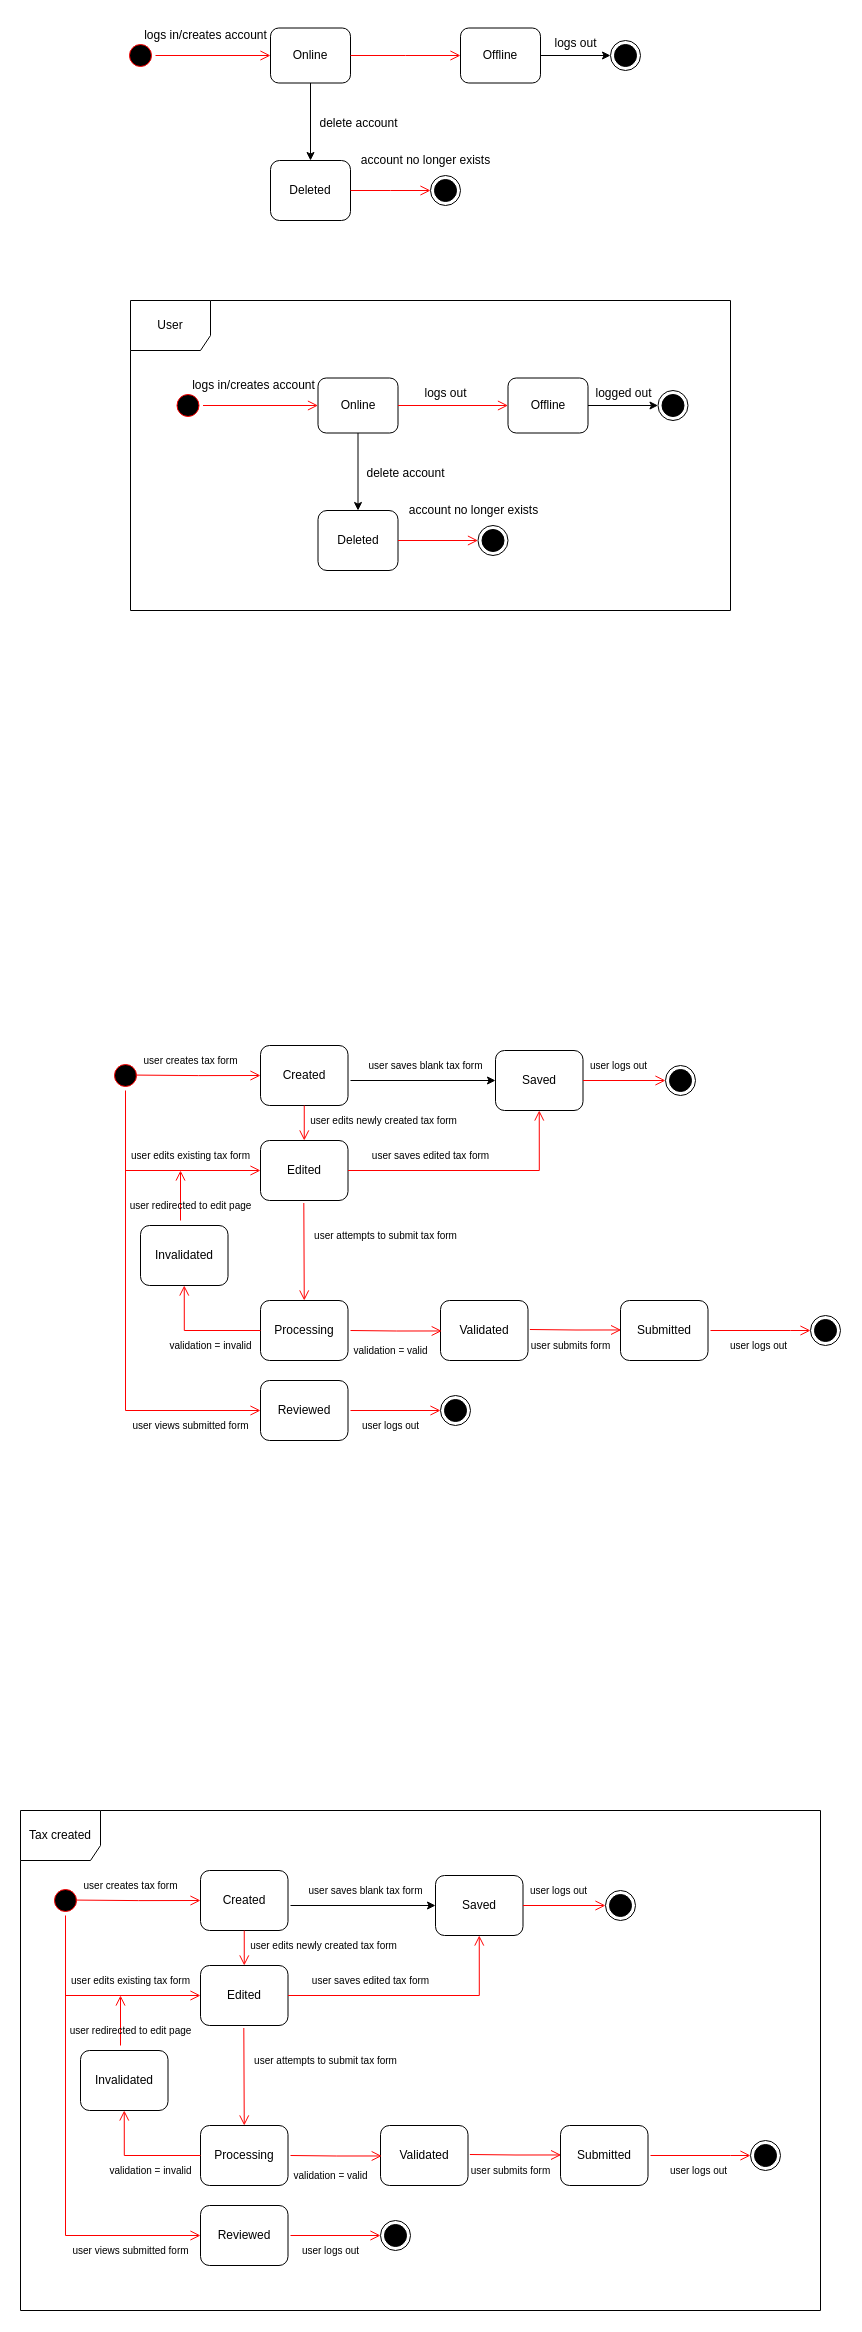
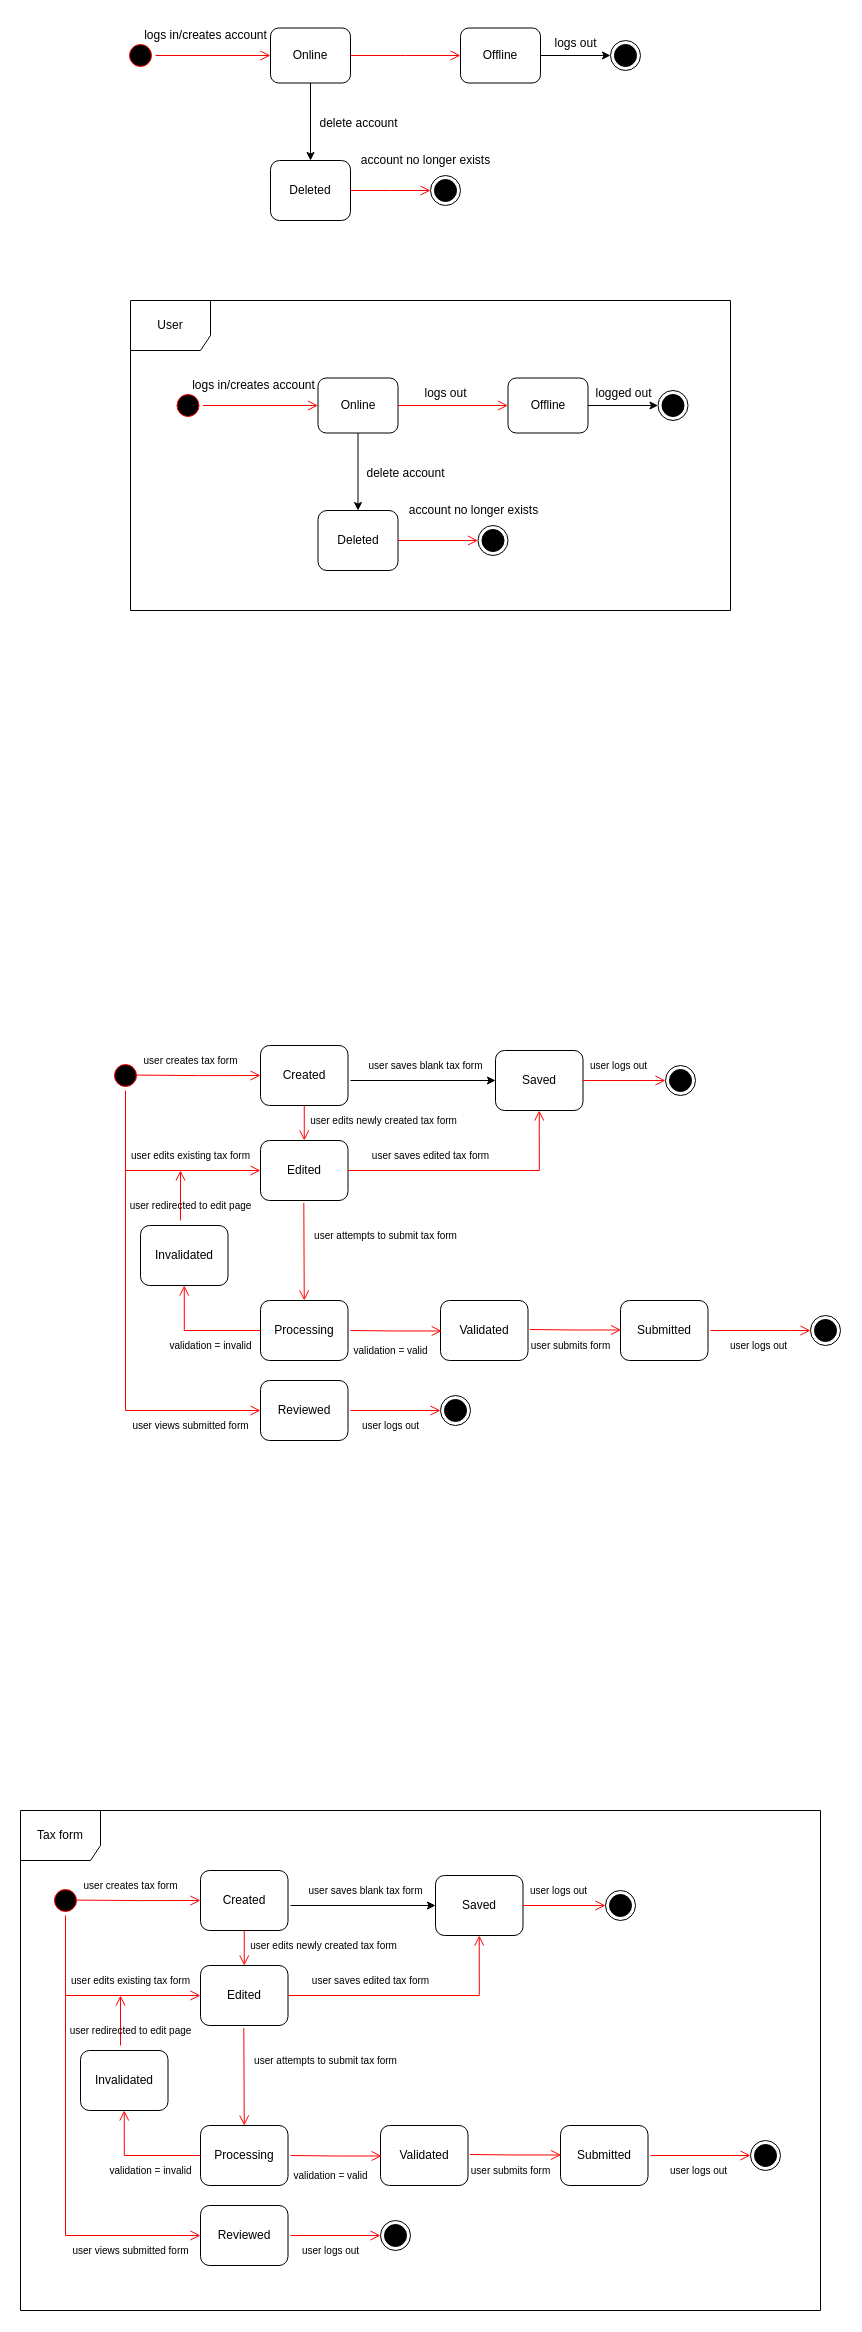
(61, 1836) -> (61, 1836)
